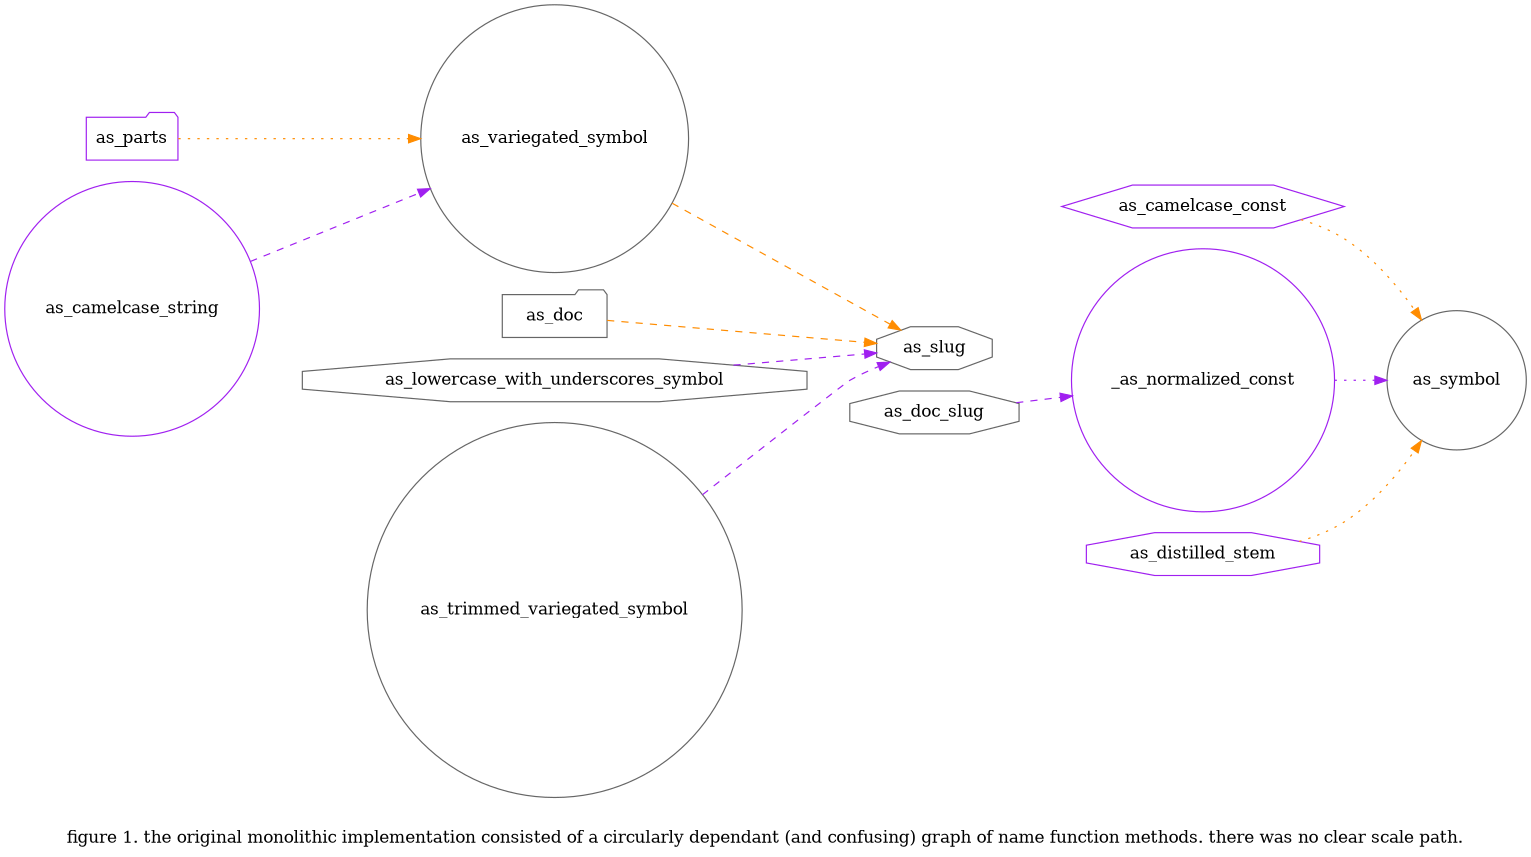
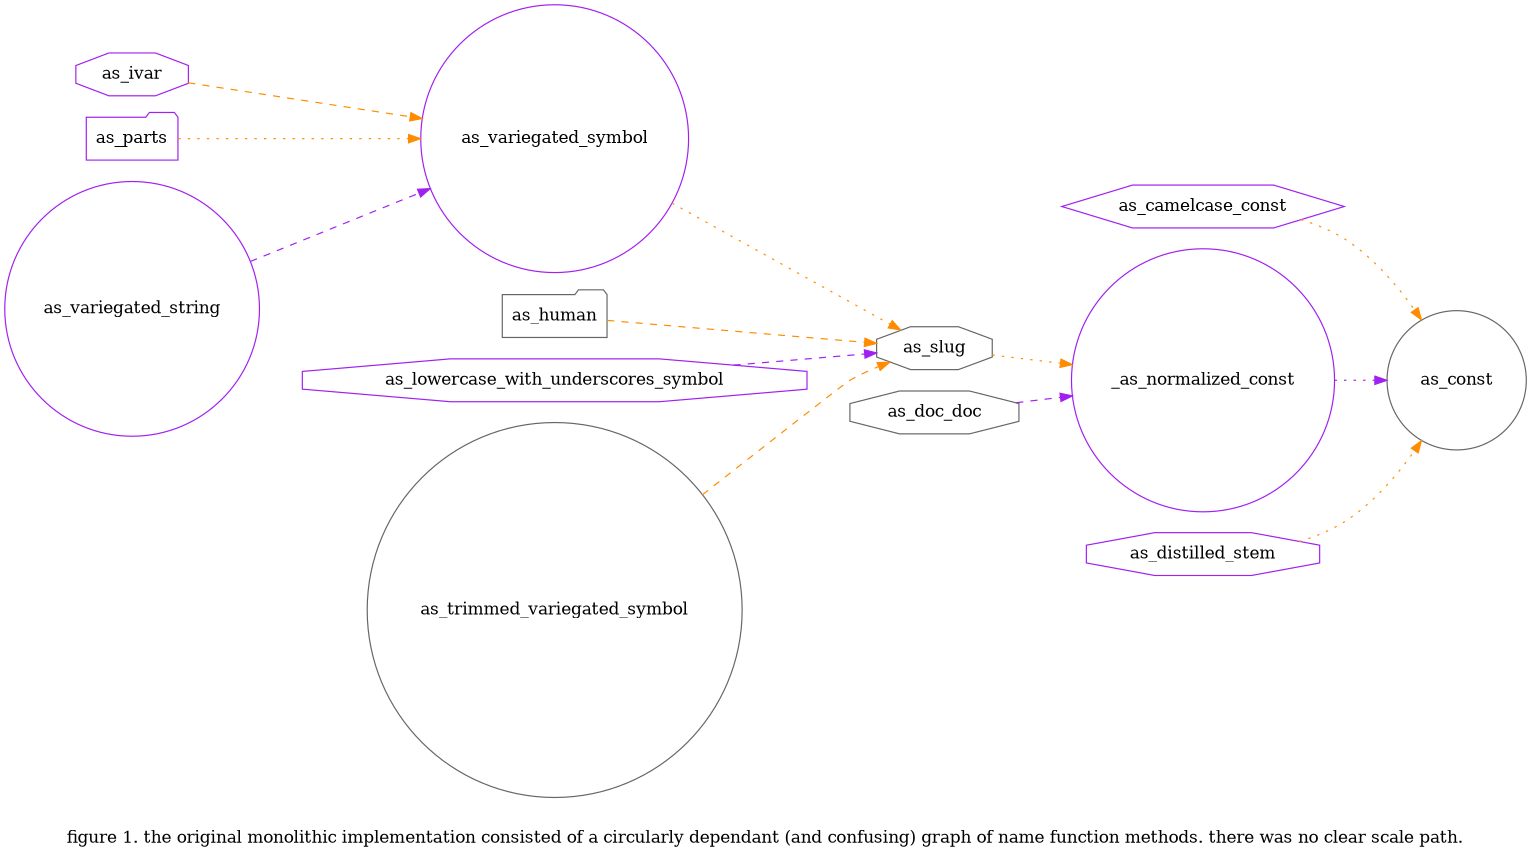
none -> (132, 74)
(555, 139) -> (555, 139)
(781, 264) -> (781, 264)
(132, 309) -> (132, 309)
(555, 316) -> (555, 316)
none -> (1026, 359)
(555, 380) -> (555, 380)
(1457, 380) -> (1457, 380)
(934, 412) -> (934, 412)
(788, 427) -> (788, 427)
